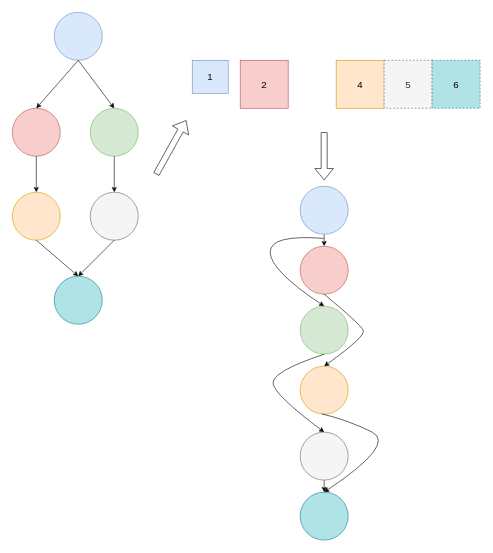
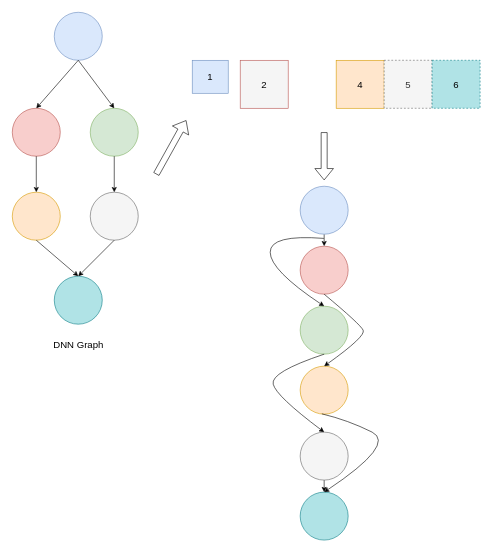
(264, 84) -> (264, 84)
none -> (78, 345)
